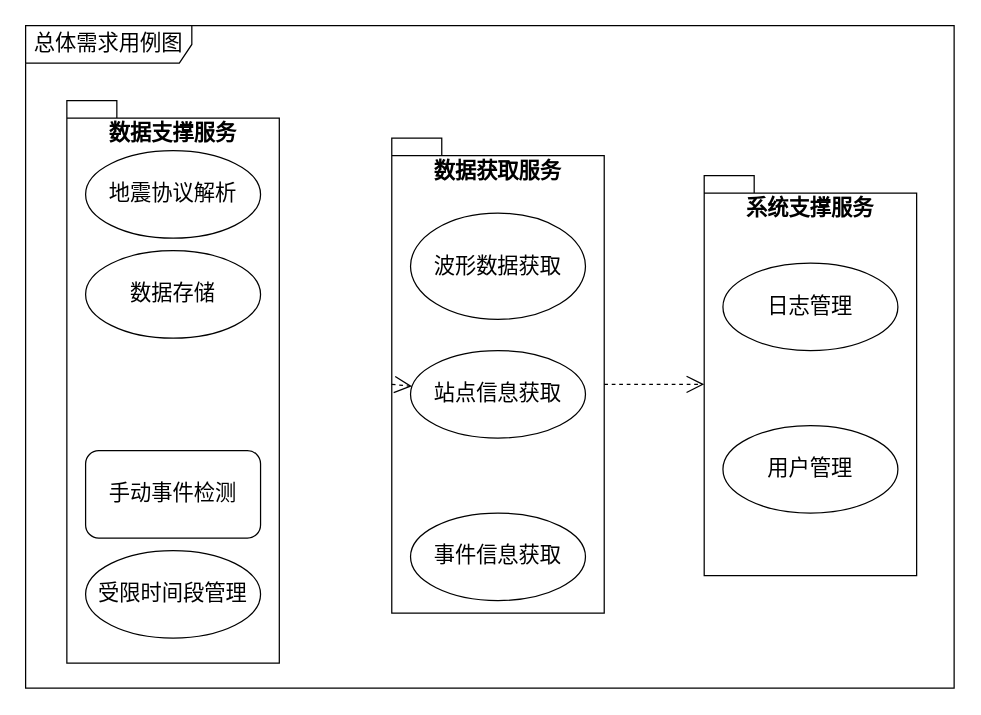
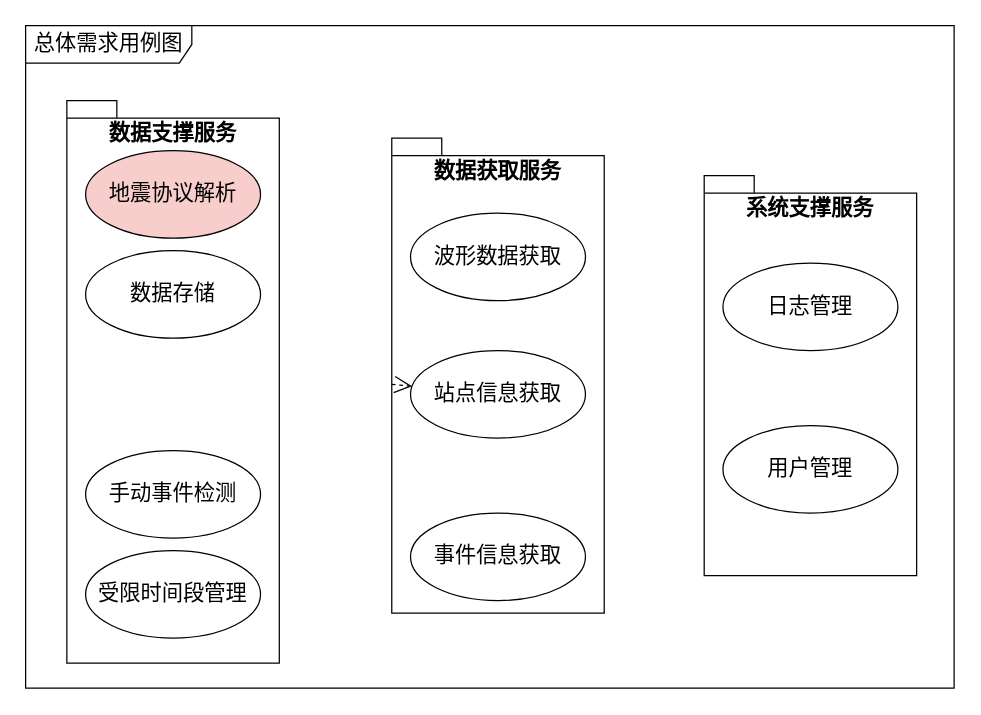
(173, 194) -> (173, 194)
(498, 266) -> (498, 257)
(652, 384) -> none
(173, 494) -> (173, 494)
